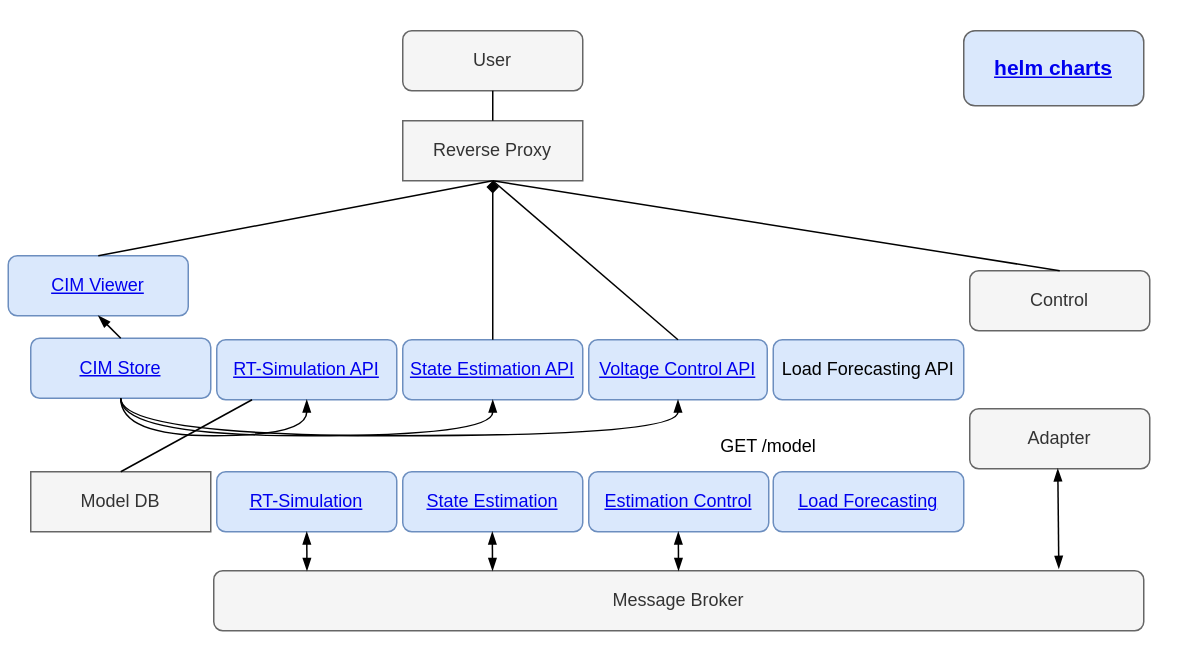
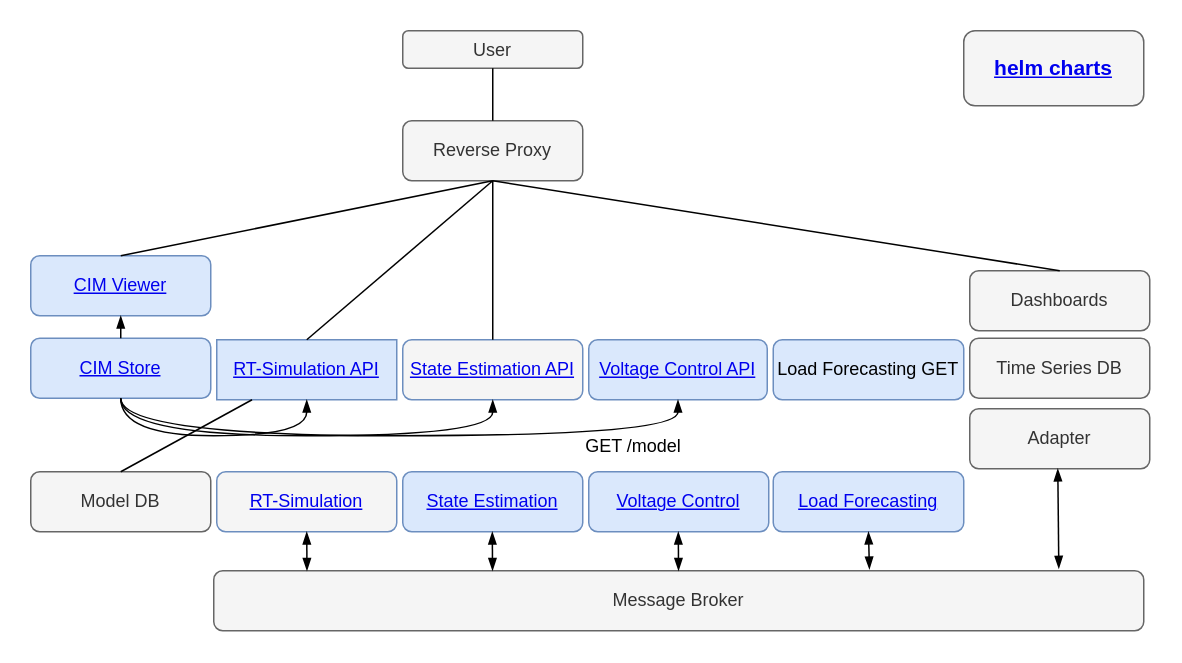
(493, 61) -> (493, 50)
(1054, 68) -> (1054, 68)
(493, 151) -> (493, 151)
(493, 193) -> (493, 189)
(586, 261) -> none
none -> (397, 262)
(98, 286) -> (121, 286)
(1060, 301) -> (1060, 301)
none -> (1060, 368)
(307, 370) -> (307, 370)
(493, 370) -> (493, 370)
(869, 370) -> (869, 370)
(769, 446) -> (634, 446)
(121, 502) -> (121, 502)
(307, 502) -> (307, 502)
(679, 502) -> (679, 502)
none -> (869, 550)
